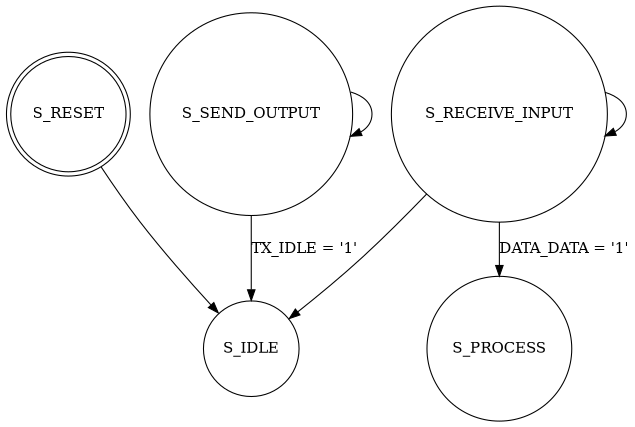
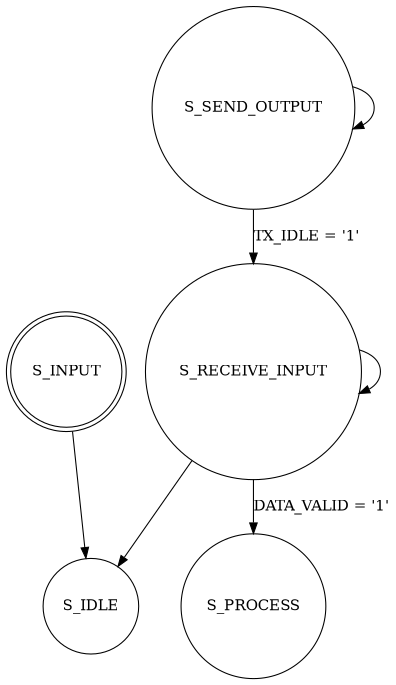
(68, 114) -> (66, 372)
(564, 249) -> (321, 507)
(251, 253) -> (253, 231)
